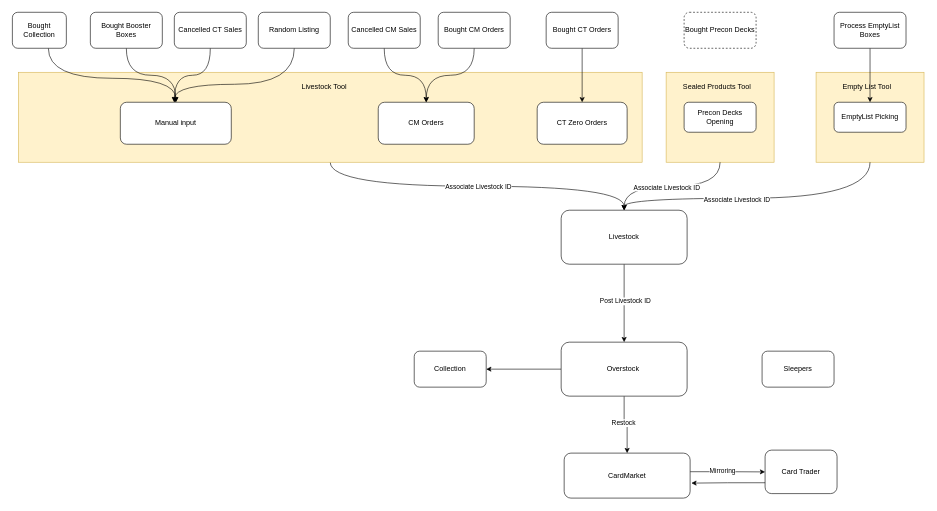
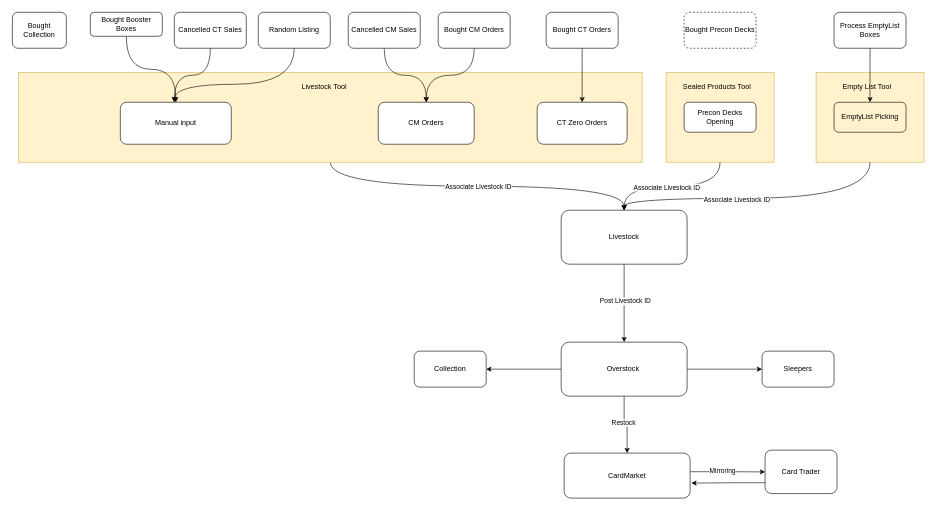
(126, 30) -> (126, 24)
(106, 78) -> none
(870, 117) -> (870, 117)
none -> (756, 369)
